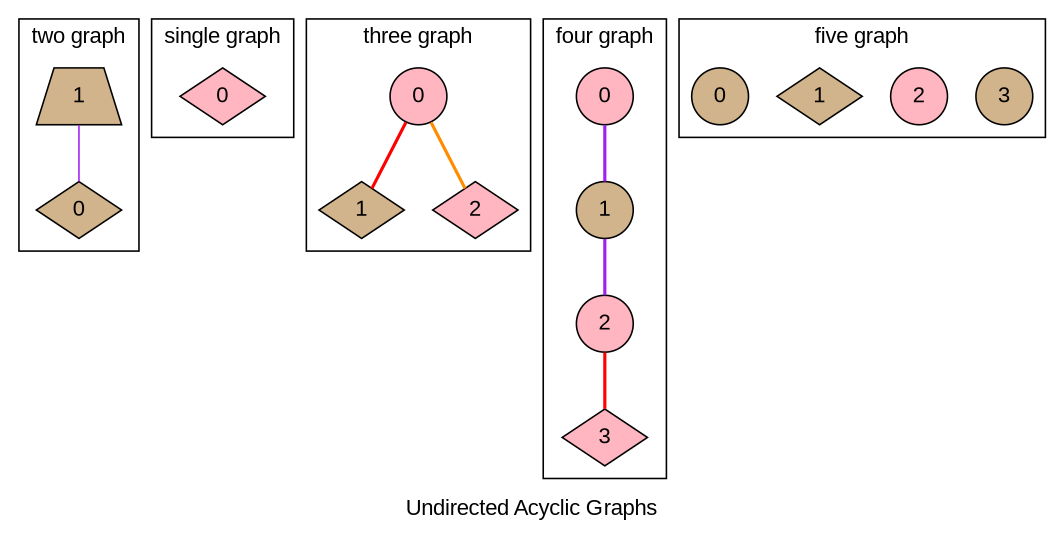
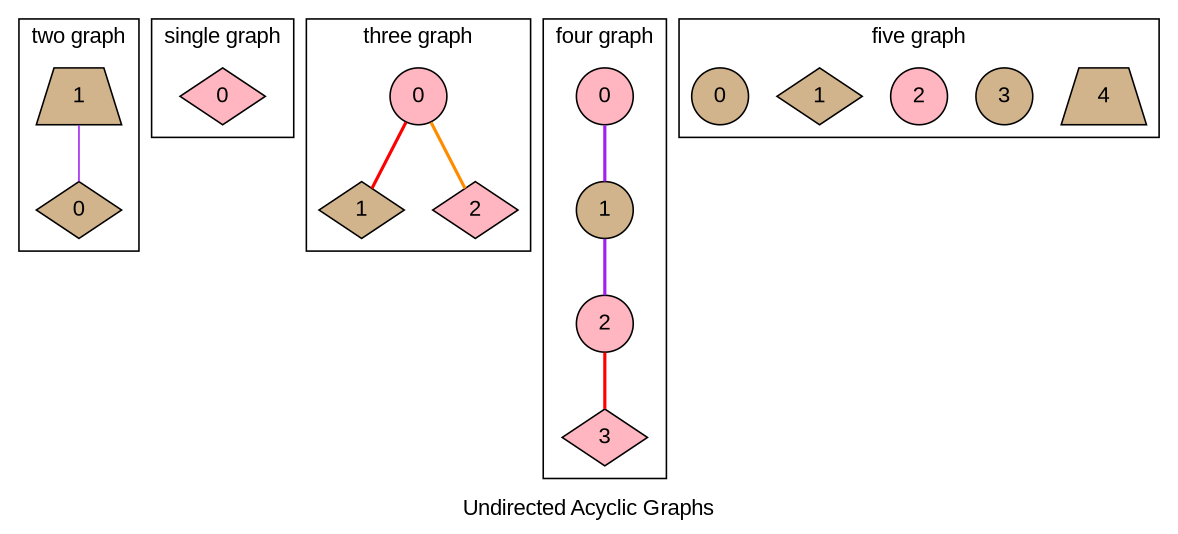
none -> (1104, 96)
